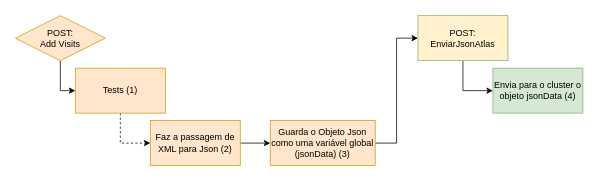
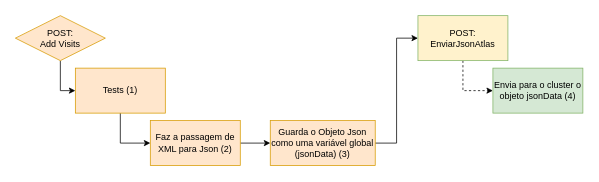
(463, 88) -> (463, 88)
(120, 140) -> (120, 140)
